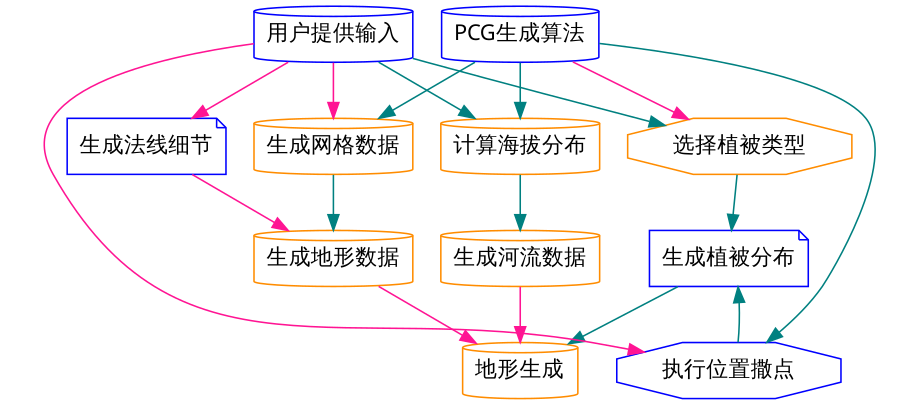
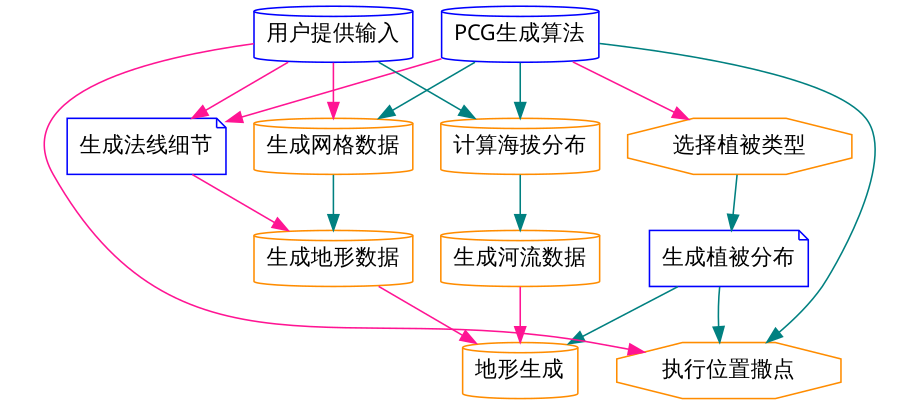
none -> (347, 86)
(531, 90) -> none
(739, 322) -> (718, 307)
(729, 371) -> (729, 371)
